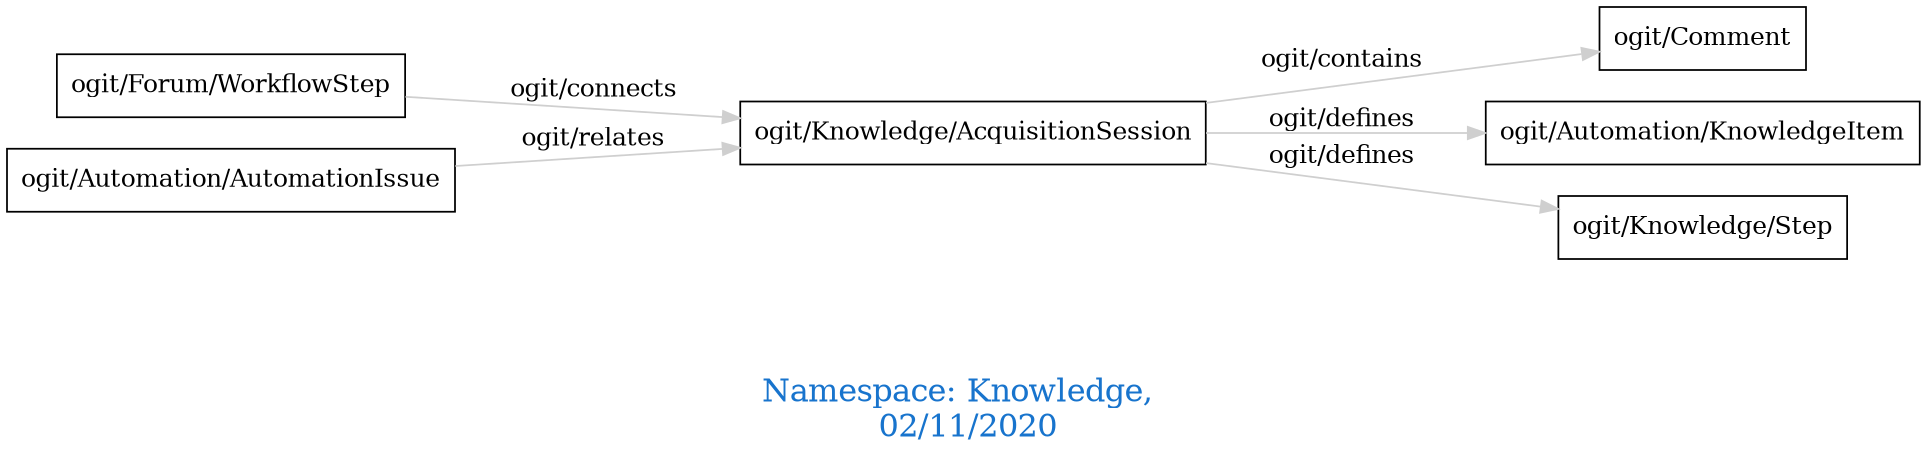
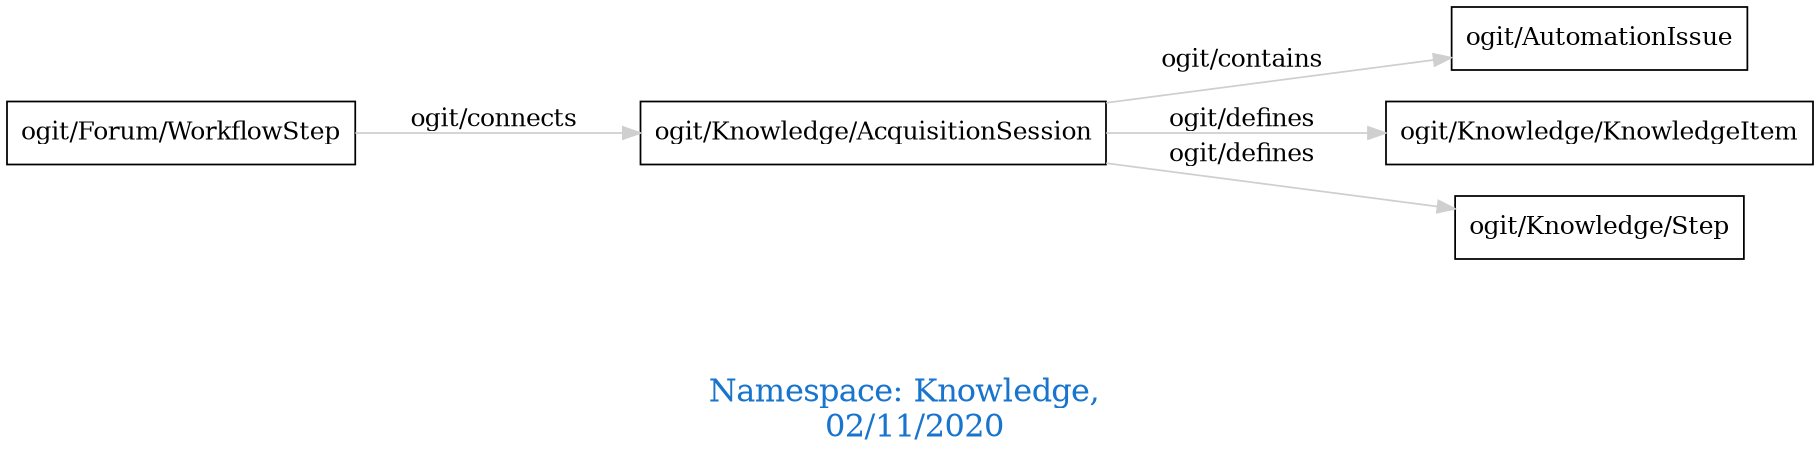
(1703, 38) -> (1600, 38)
(1703, 133) -> (1600, 133)
(231, 180) -> none
